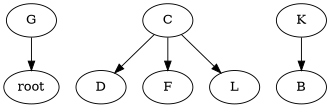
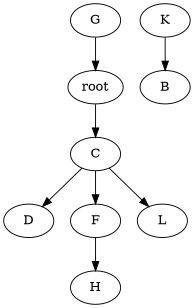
none -> (96, 116)
none -> (96, 288)
